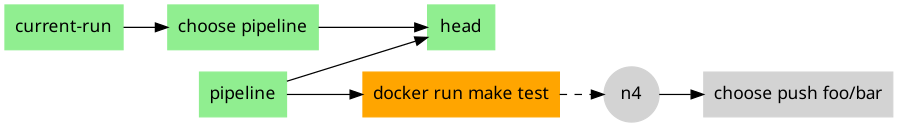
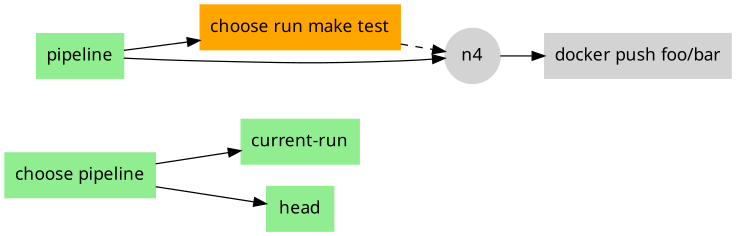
(139, 27) -> (192, 158)
(351, 61) -> (278, 63)
(461, 94) -> (300, 27)
(798, 94) -> (638, 56)
